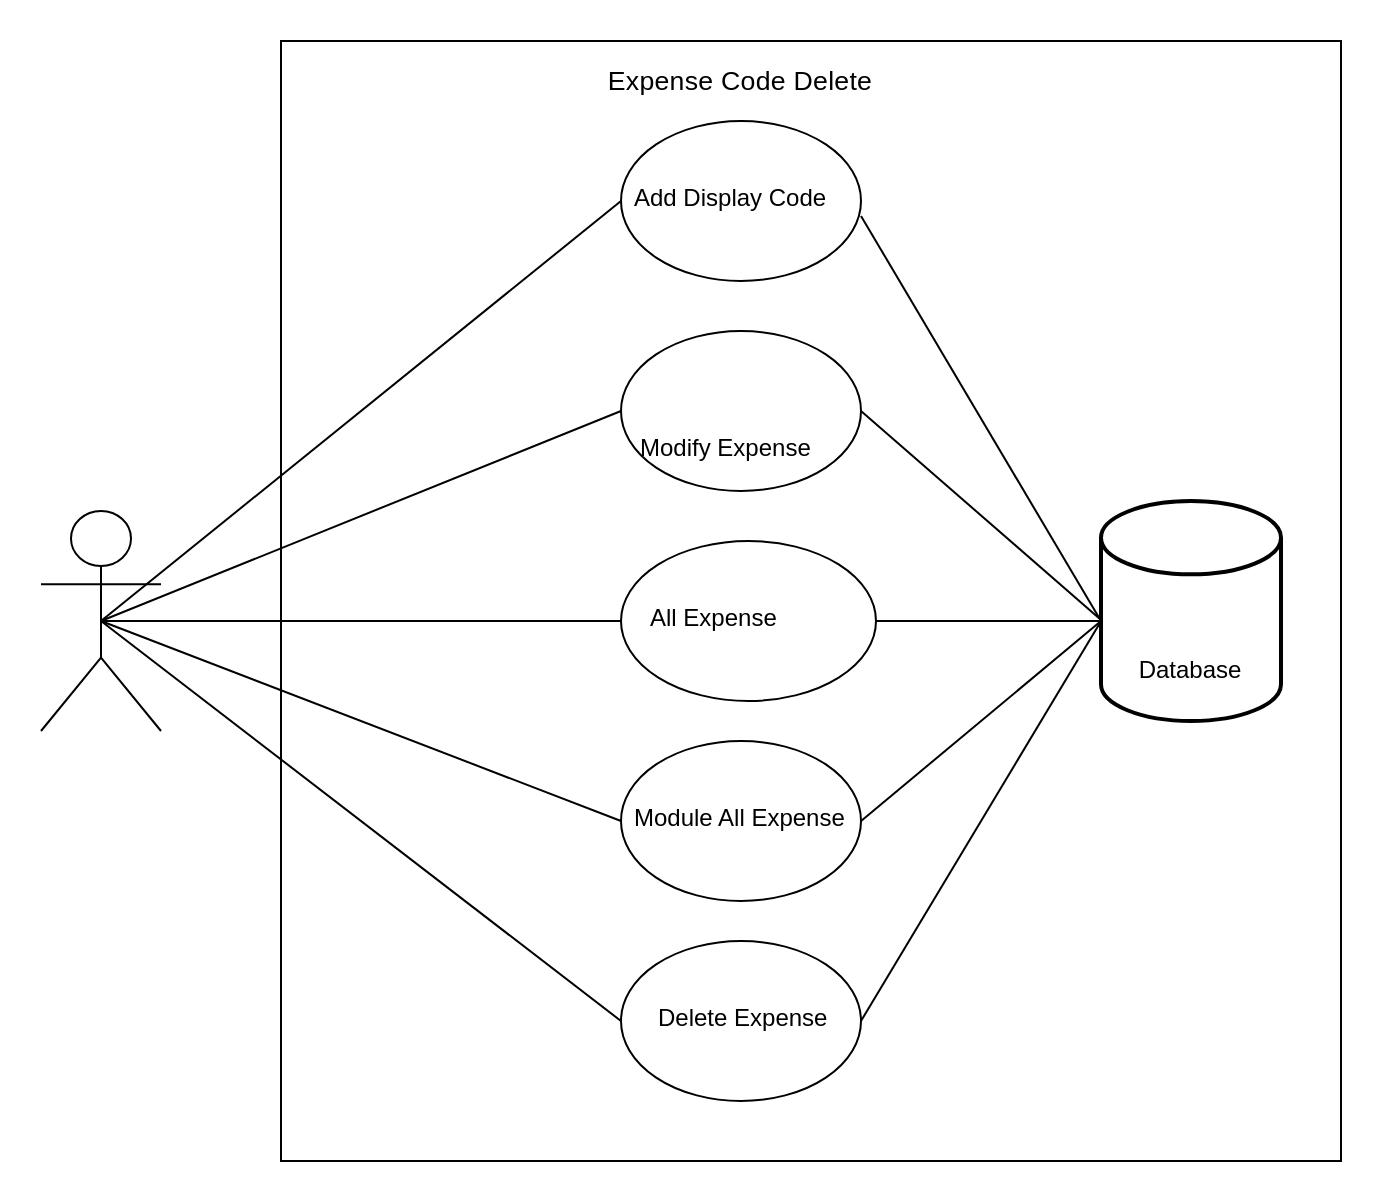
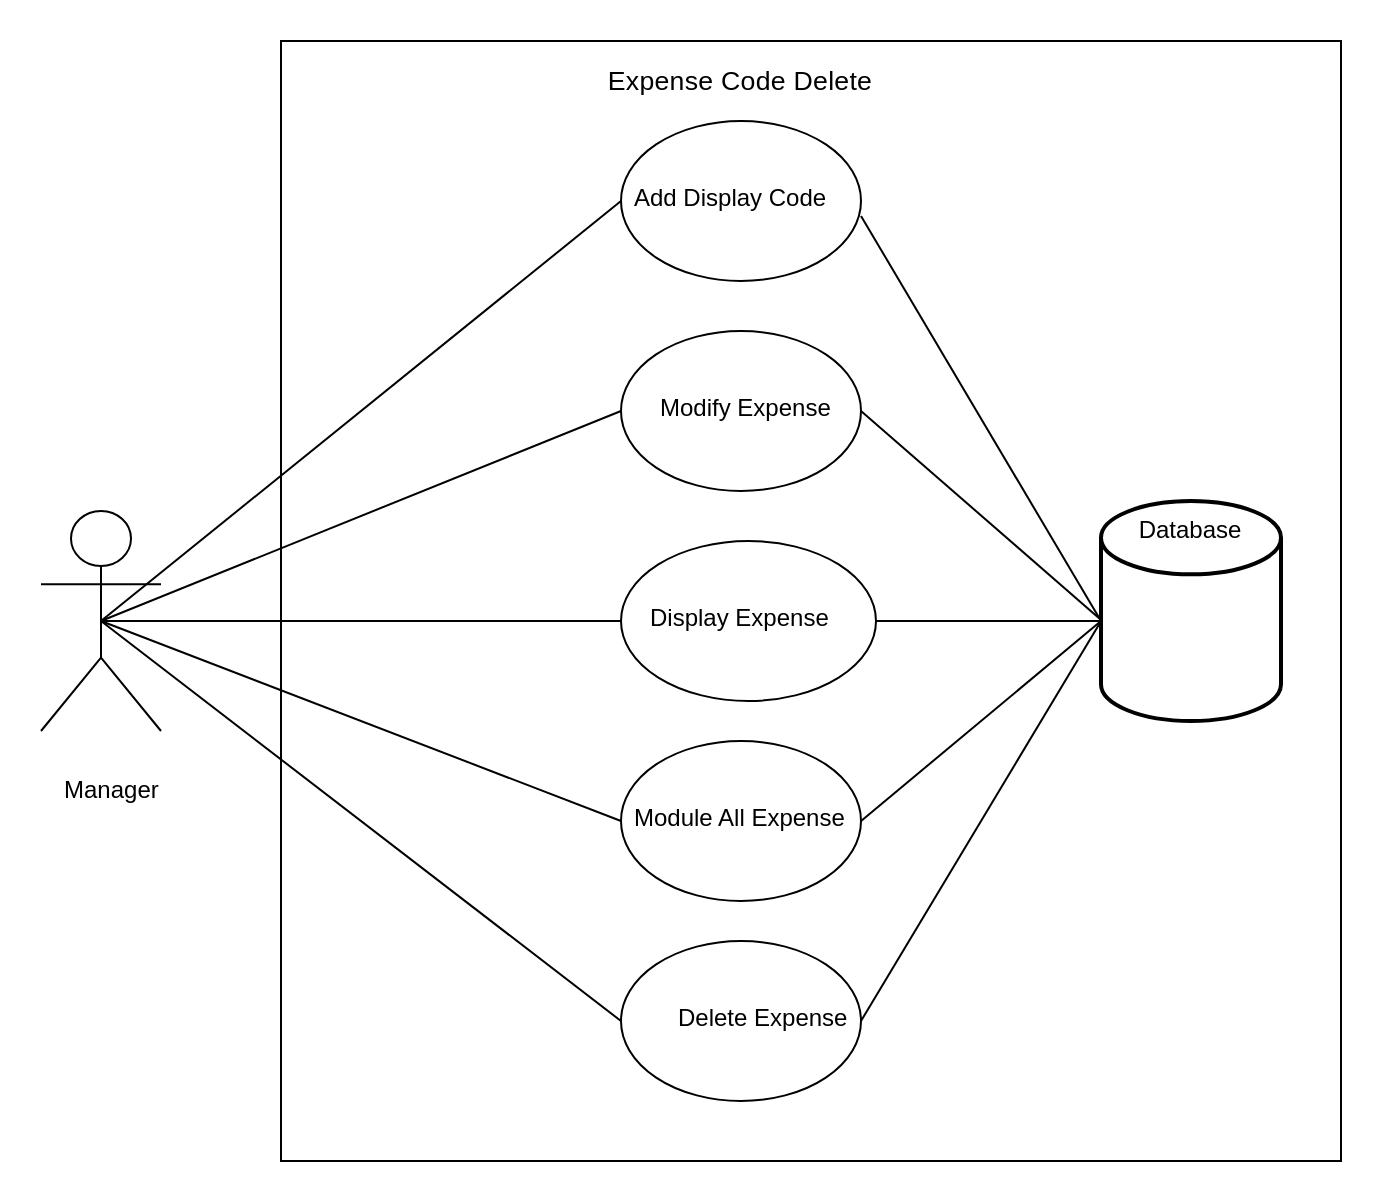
(726, 451) -> (746, 411)
(716, 619) -> (742, 619)
(1191, 671) -> (1191, 531)
none -> (121, 791)
(746, 1021) -> (766, 1021)
